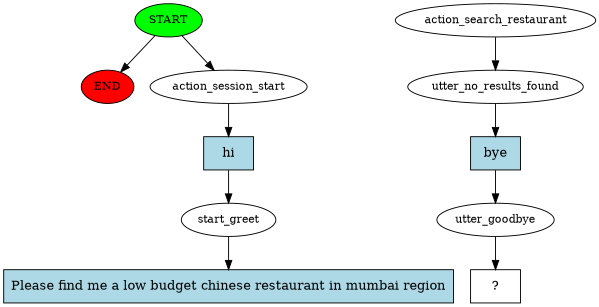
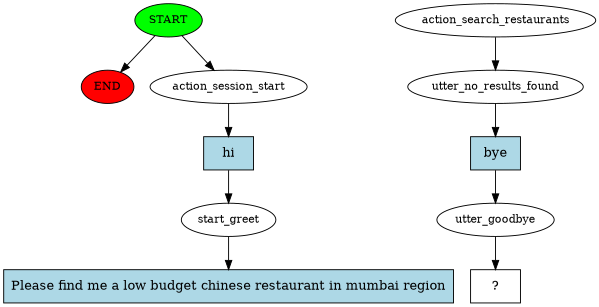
(496, 20) -> (496, 20)
